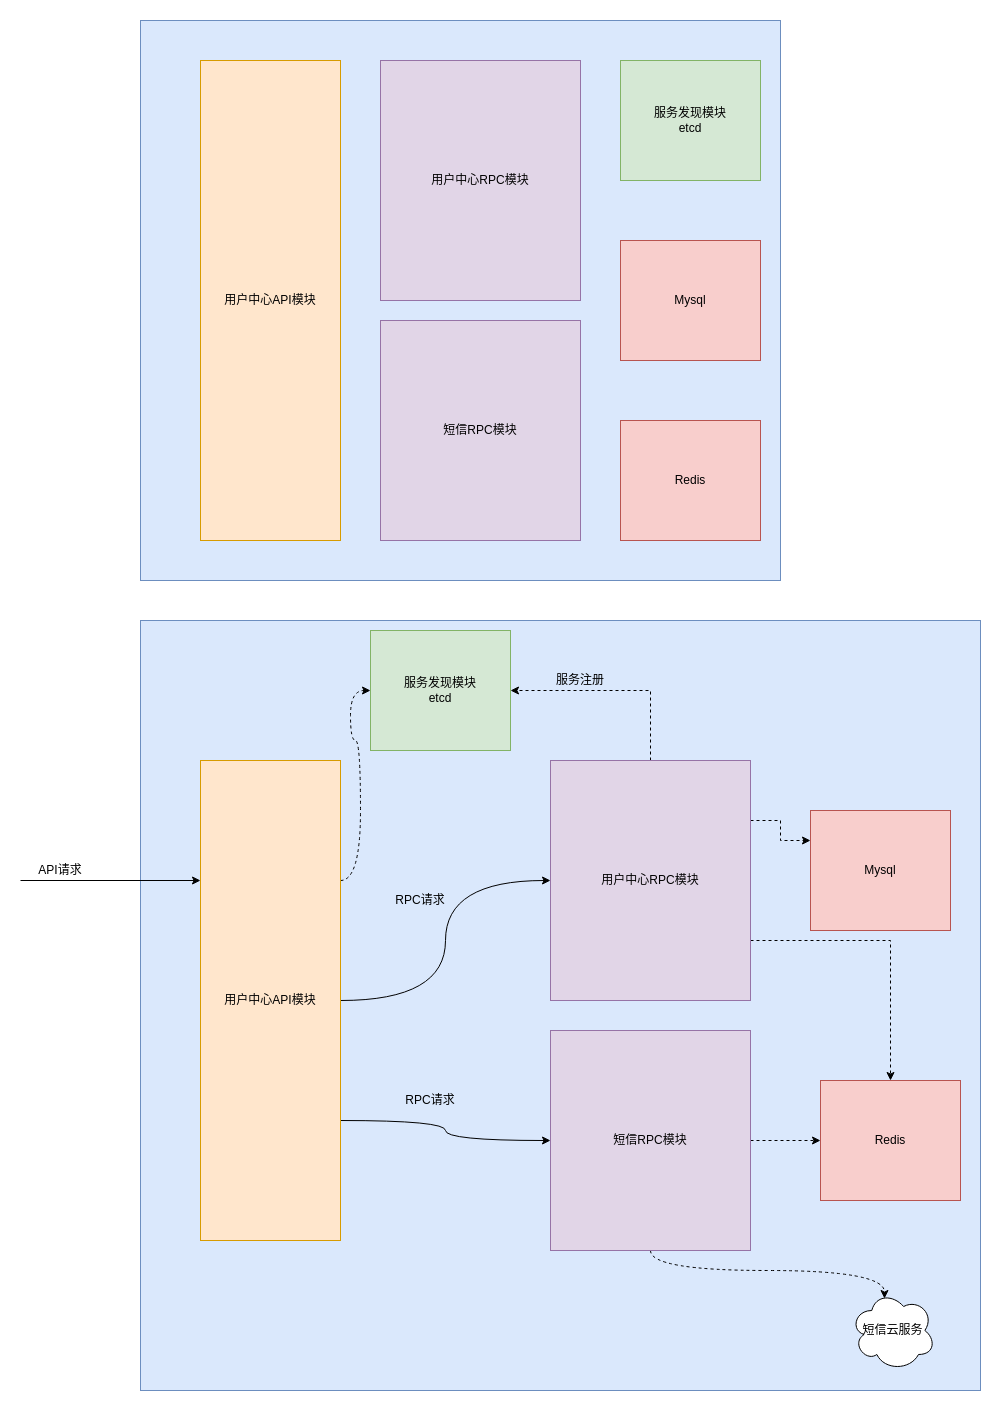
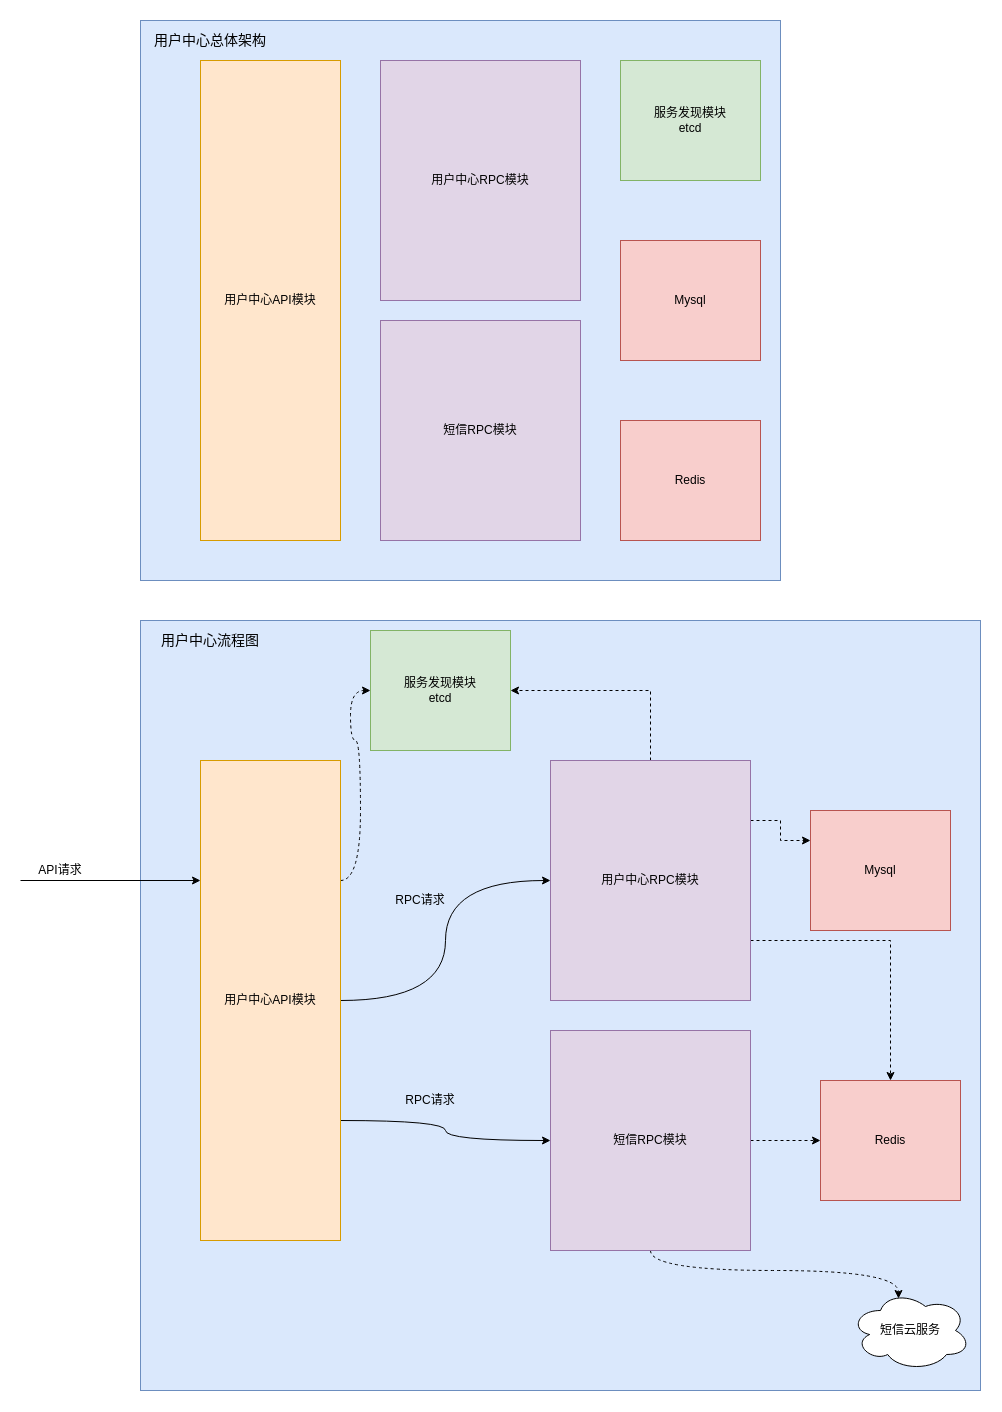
none -> (211, 41)
none -> (211, 641)
(581, 681) -> none
(893, 1331) -> (911, 1331)
